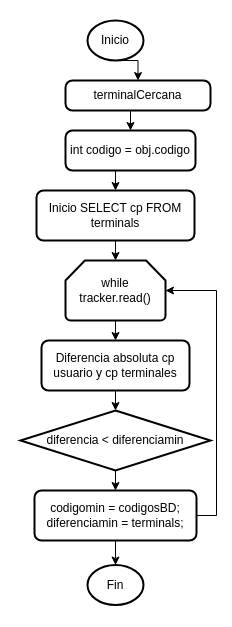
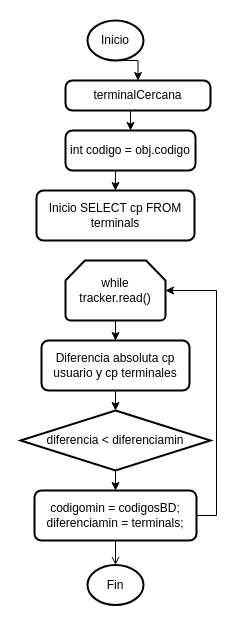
(116, 247) -> none
(116, 557) -> (116, 558)
